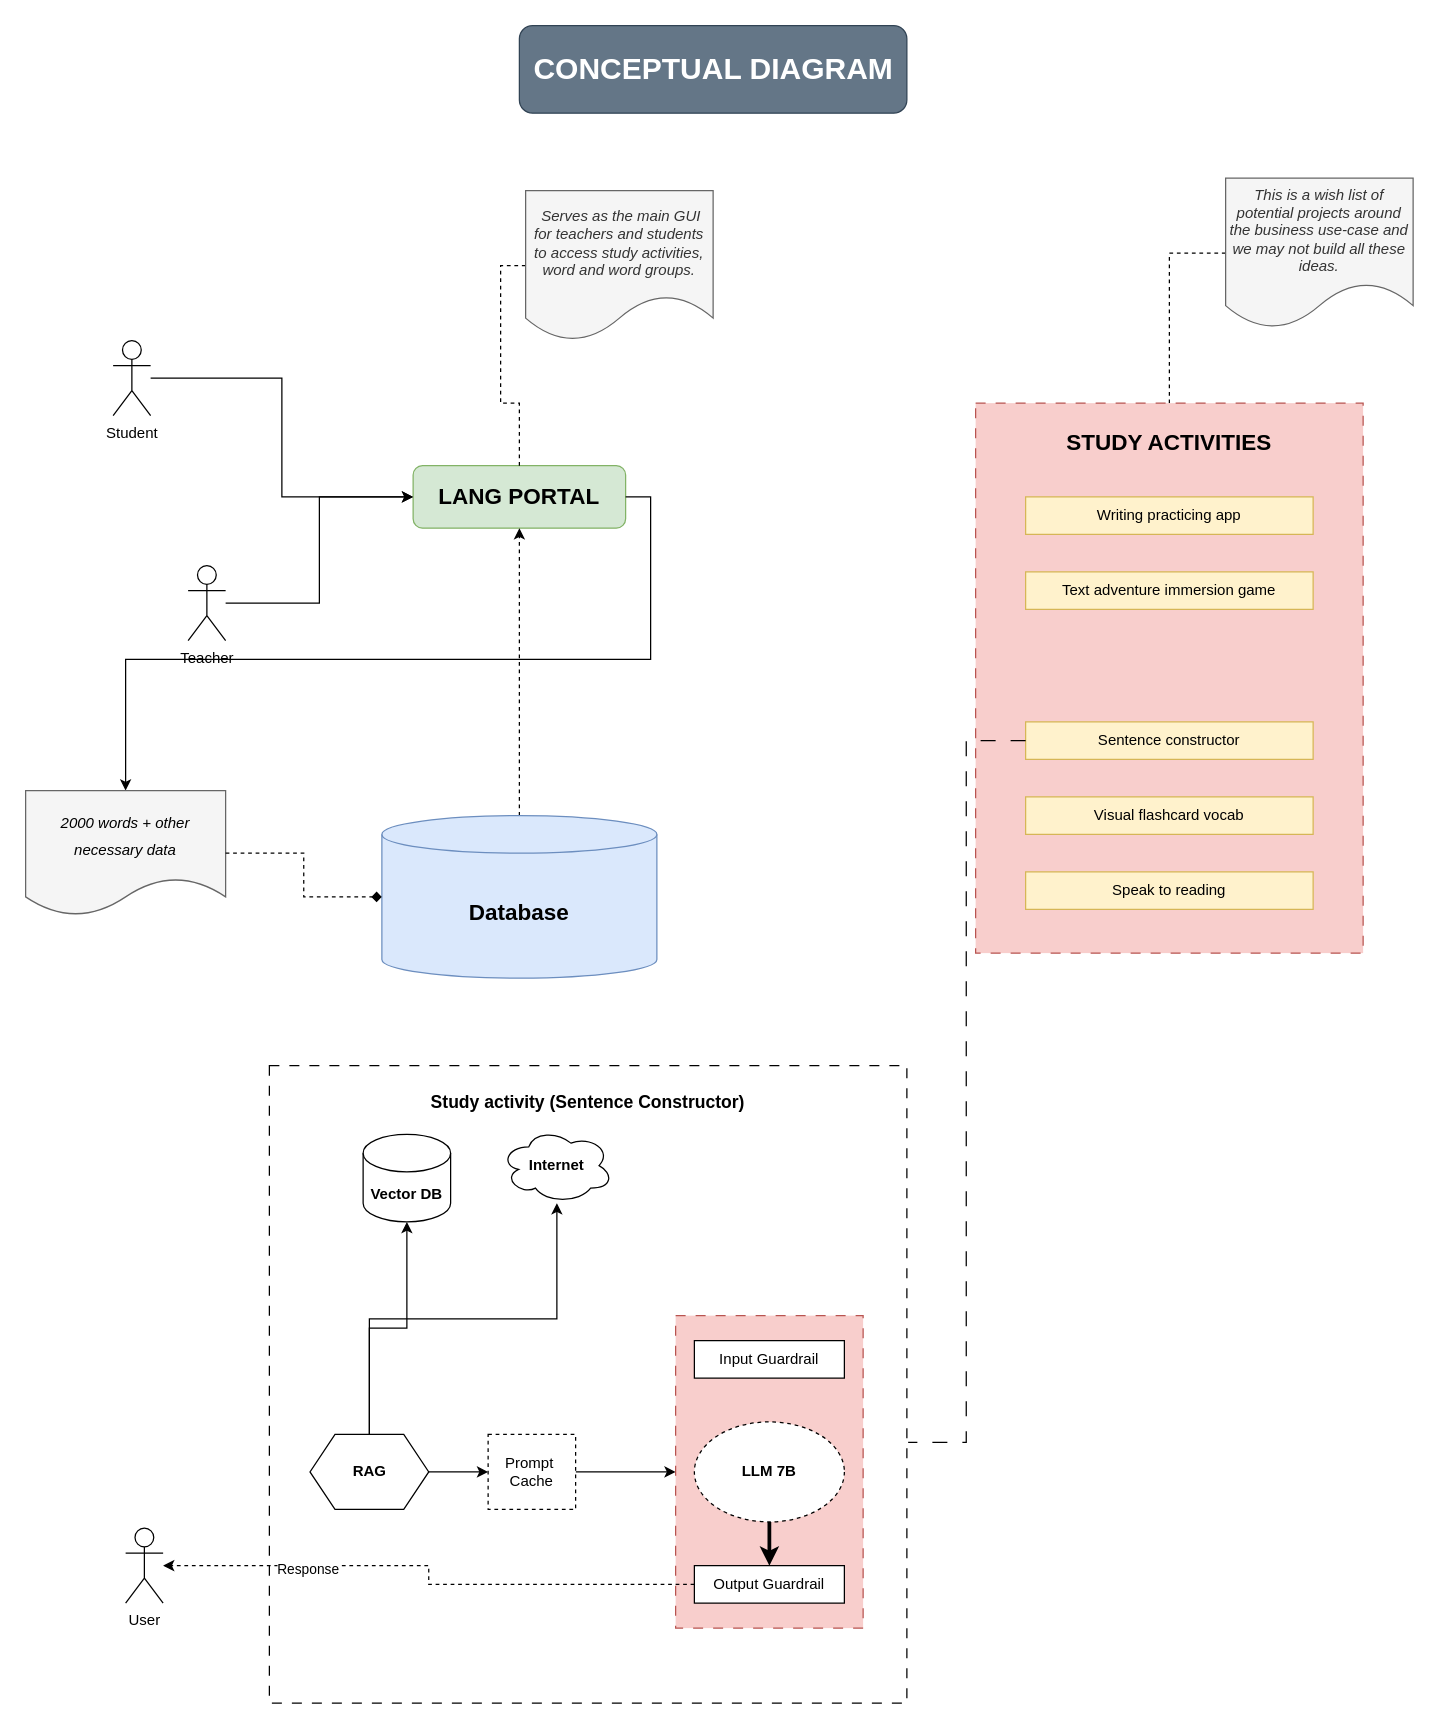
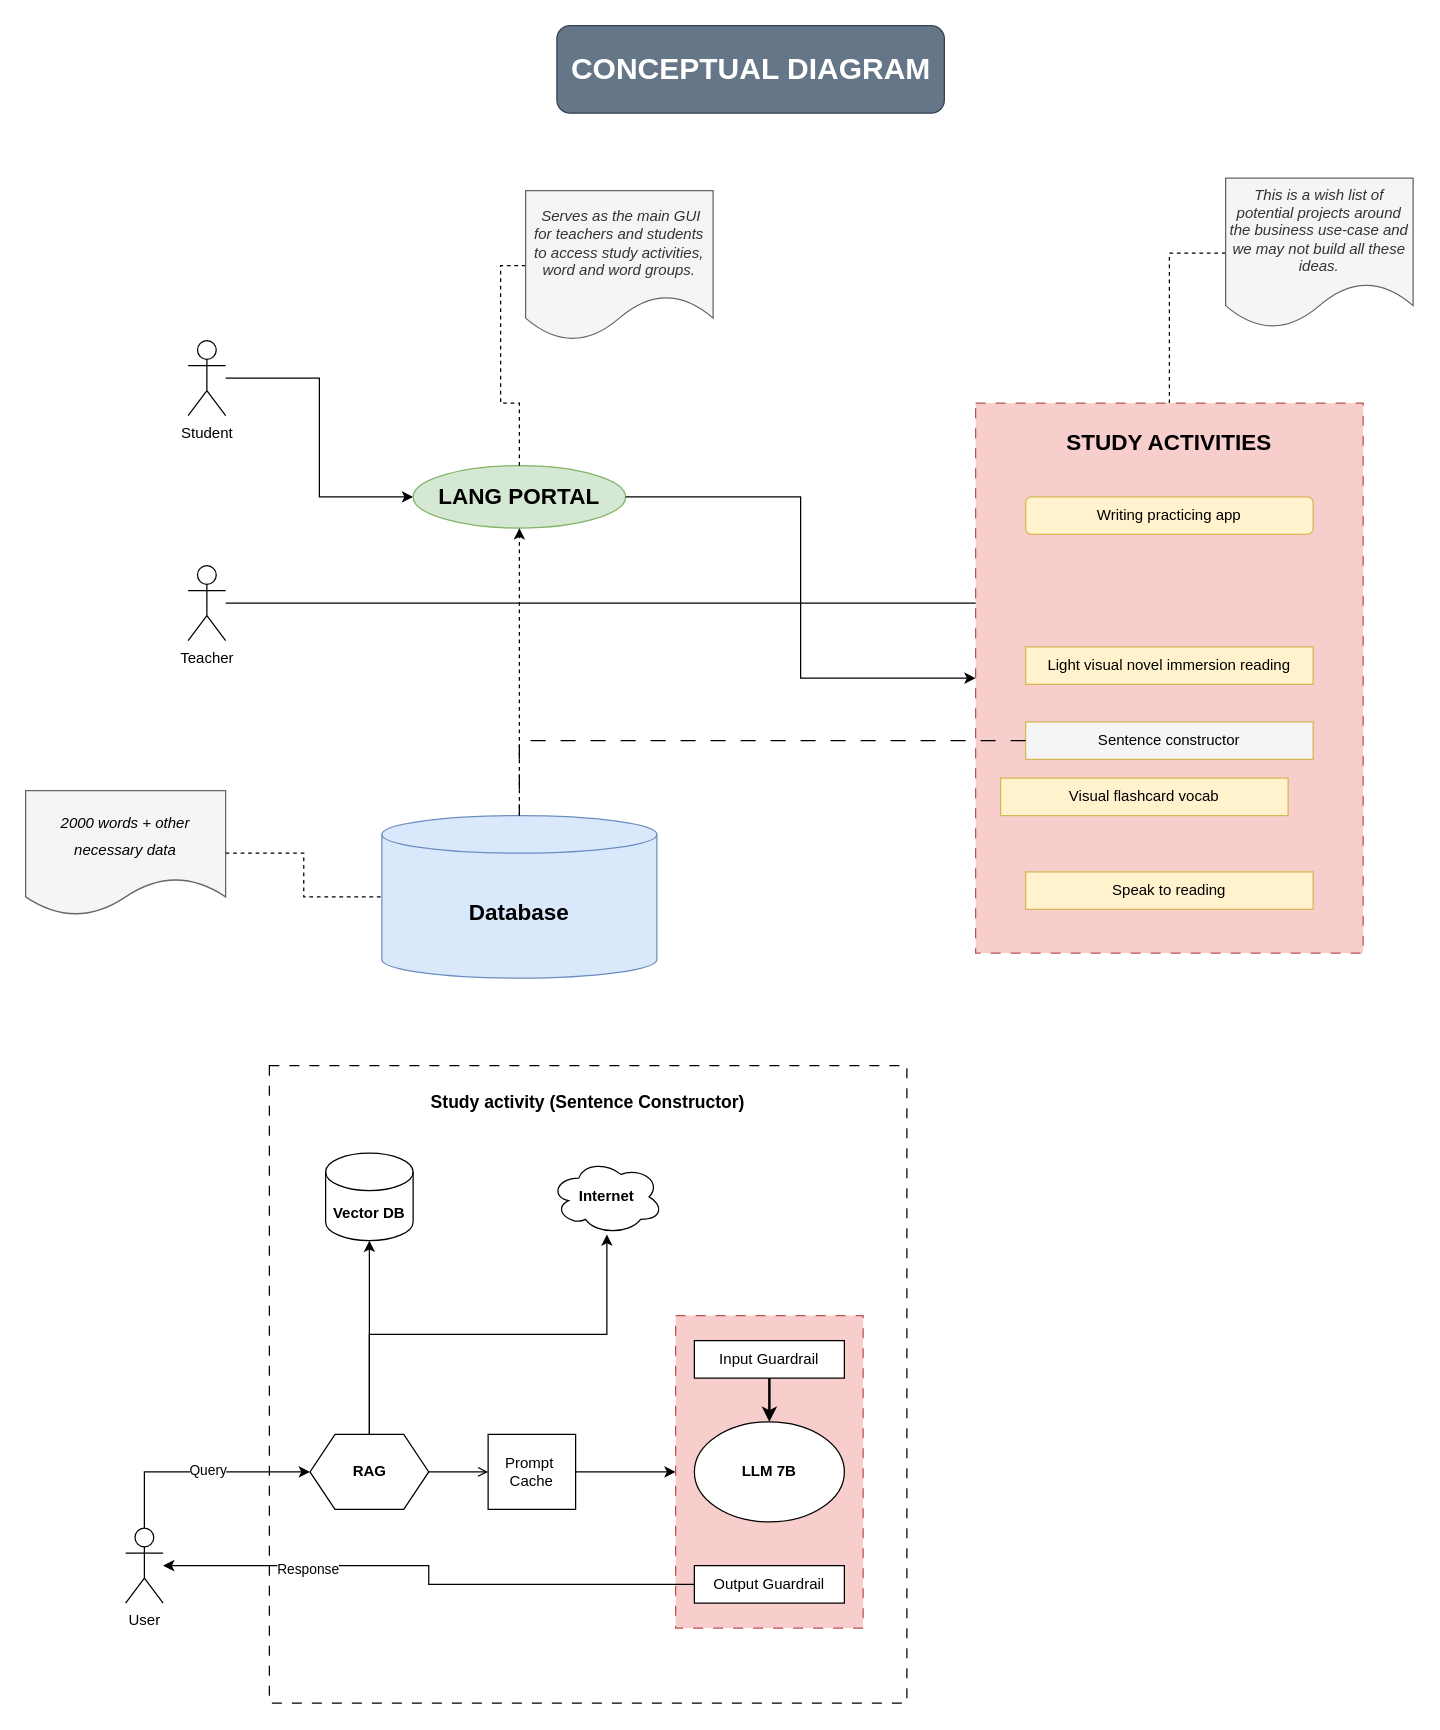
(713, 69) -> (751, 69)
(132, 378) -> (207, 378)
(519, 497) -> (519, 497)
(1169, 516) -> (1169, 516)
(319, 552) -> (646, 603)
(1169, 591) -> none
(410, 659) -> (801, 594)
none -> (1169, 666)
(1169, 741) -> (1169, 741)
(1169, 816) -> (1144, 797)
(371, 897) -> (376, 897)
(557, 1166) -> (607, 1197)
(407, 1178) -> (369, 1197)
none -> (769, 1400)
(966, 1438) -> (959, 741)
none -> (195, 1472)
(478, 1472) -> (480, 1472)
(532, 1472) -> (532, 1472)
(769, 1472) -> (769, 1472)
(769, 1543) -> none
(506, 1584) -> (506, 1584)
